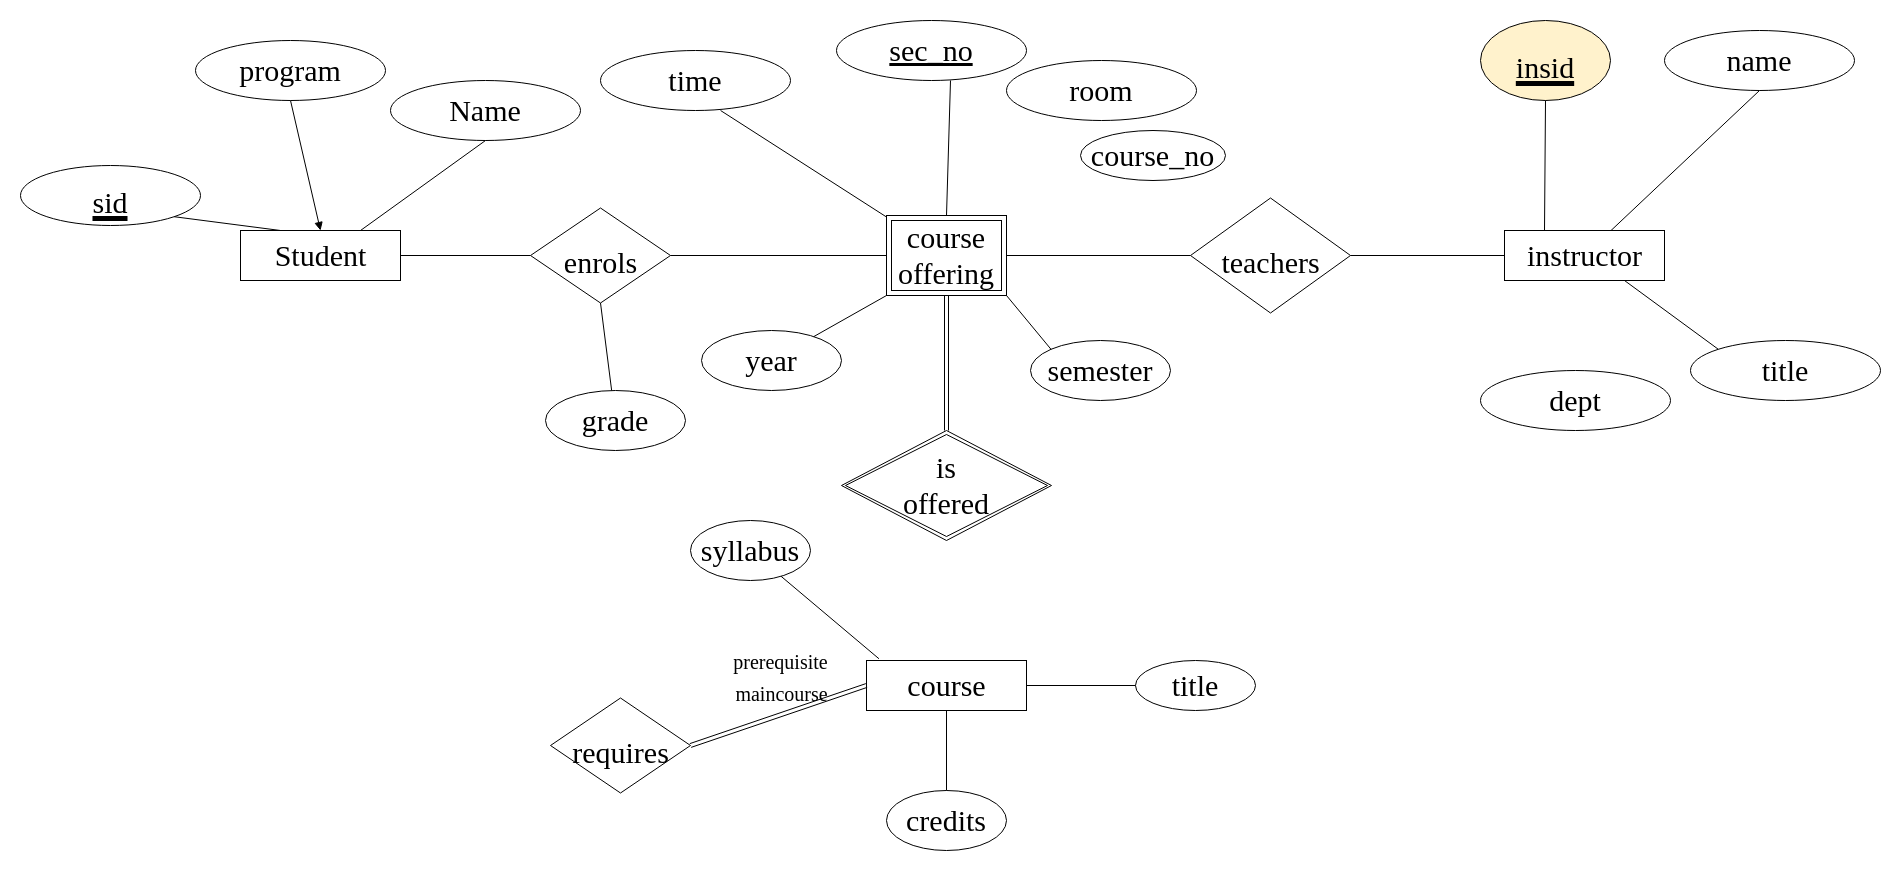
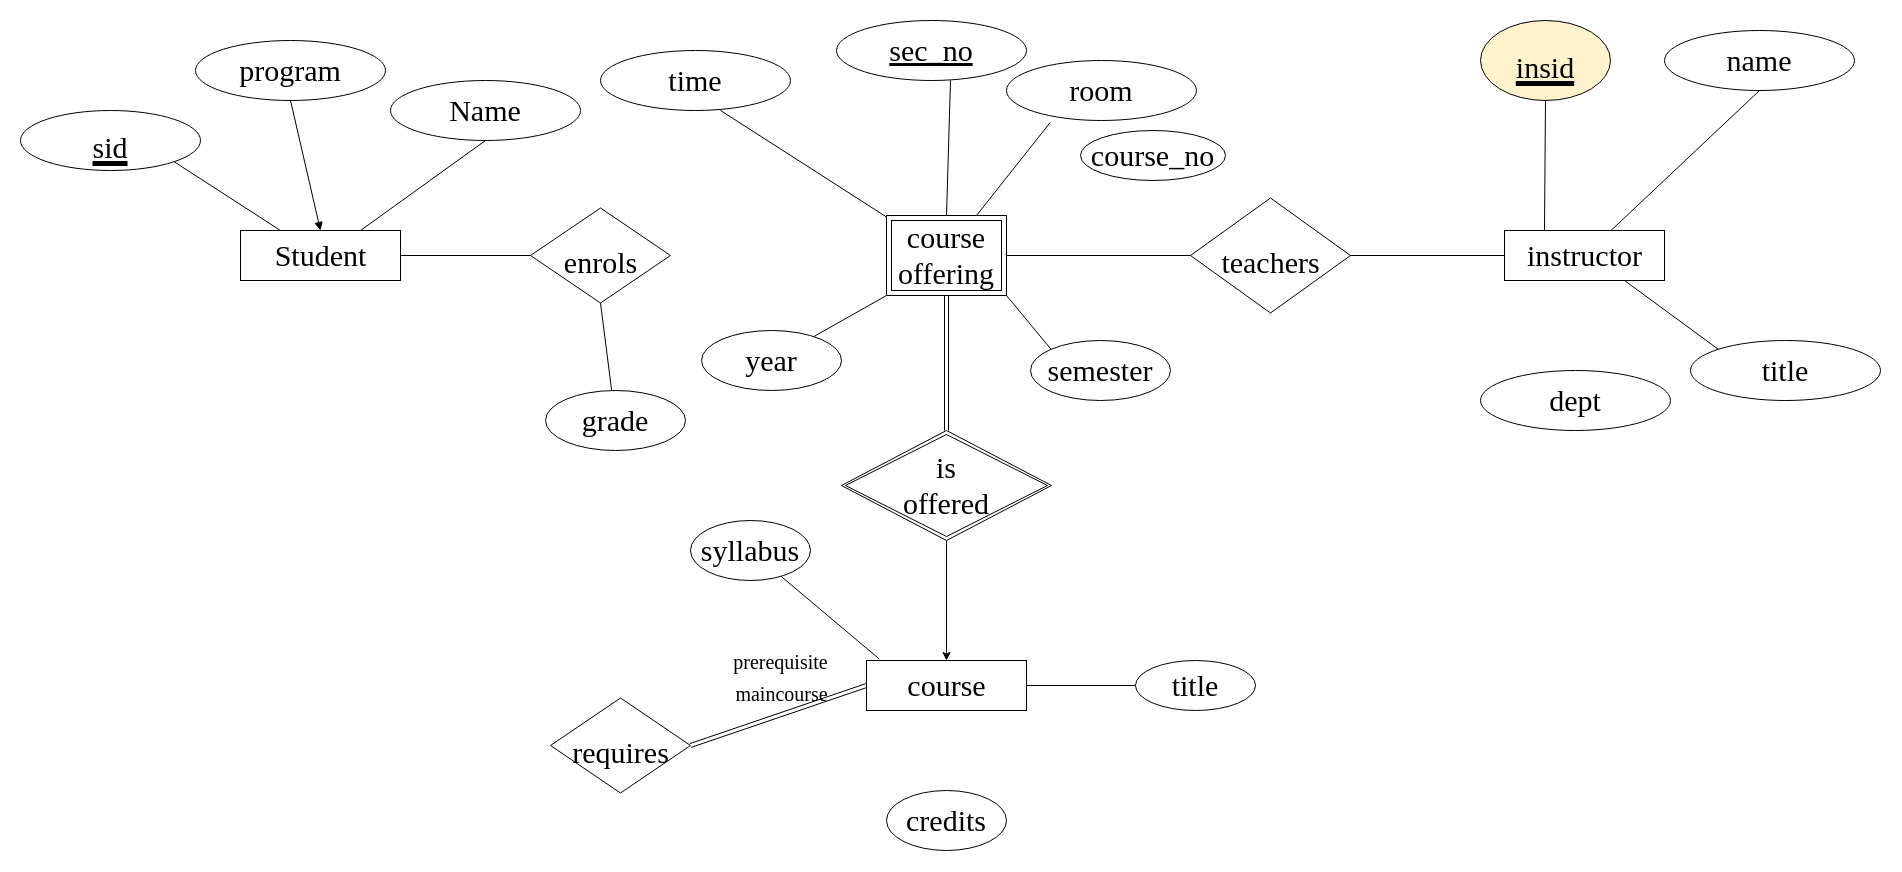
none -> (1013, 169)
(111, 196) -> (111, 141)
(779, 256) -> none
none -> (947, 597)
(947, 751) -> none
